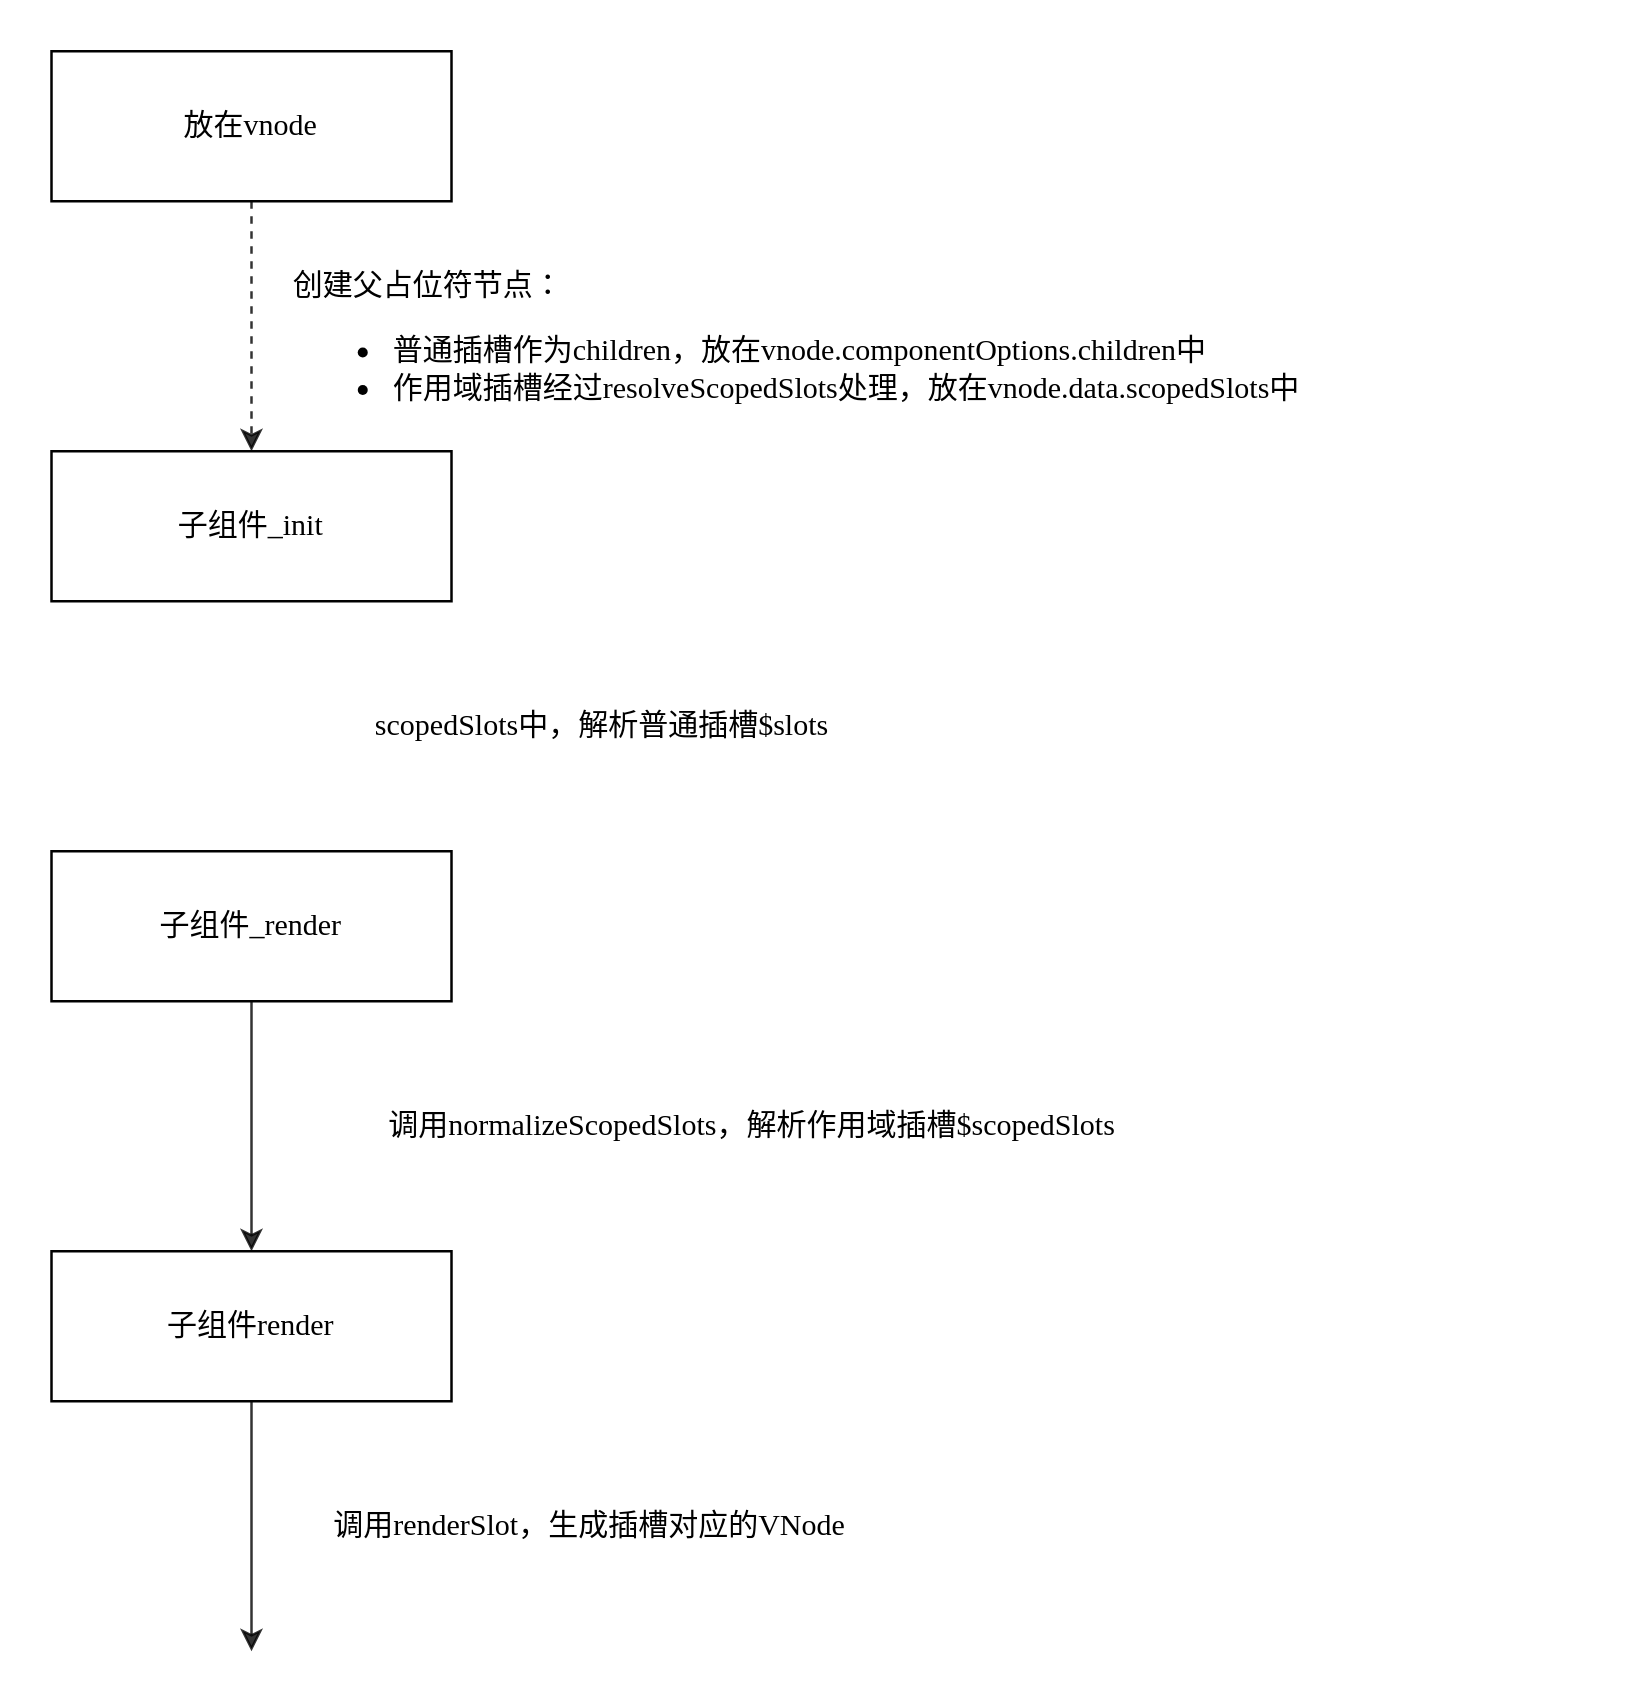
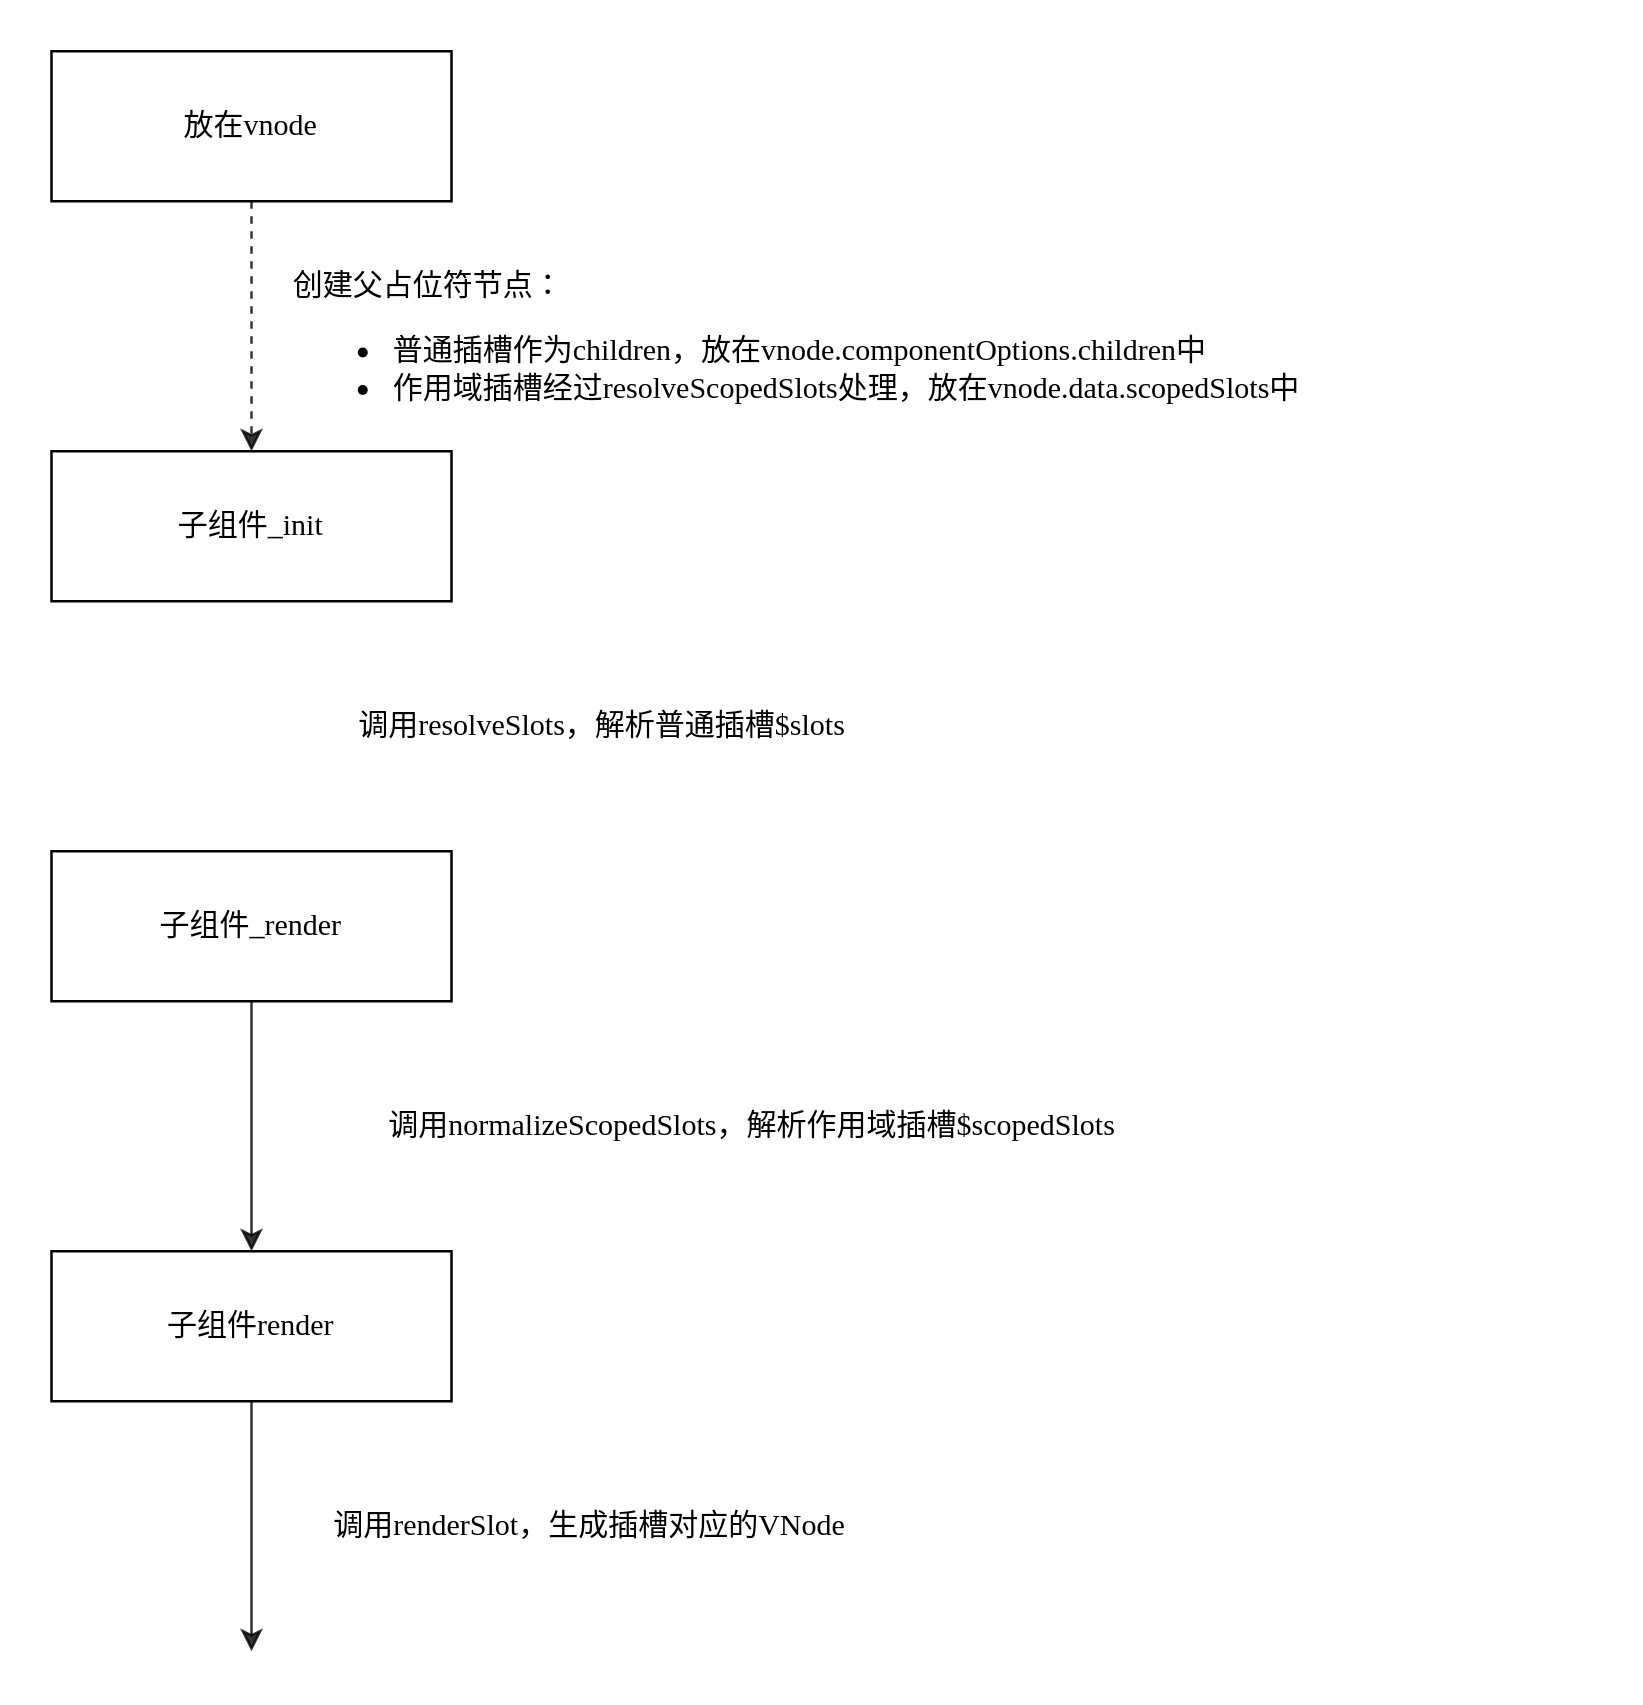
(603, 726) -> (603, 726)
